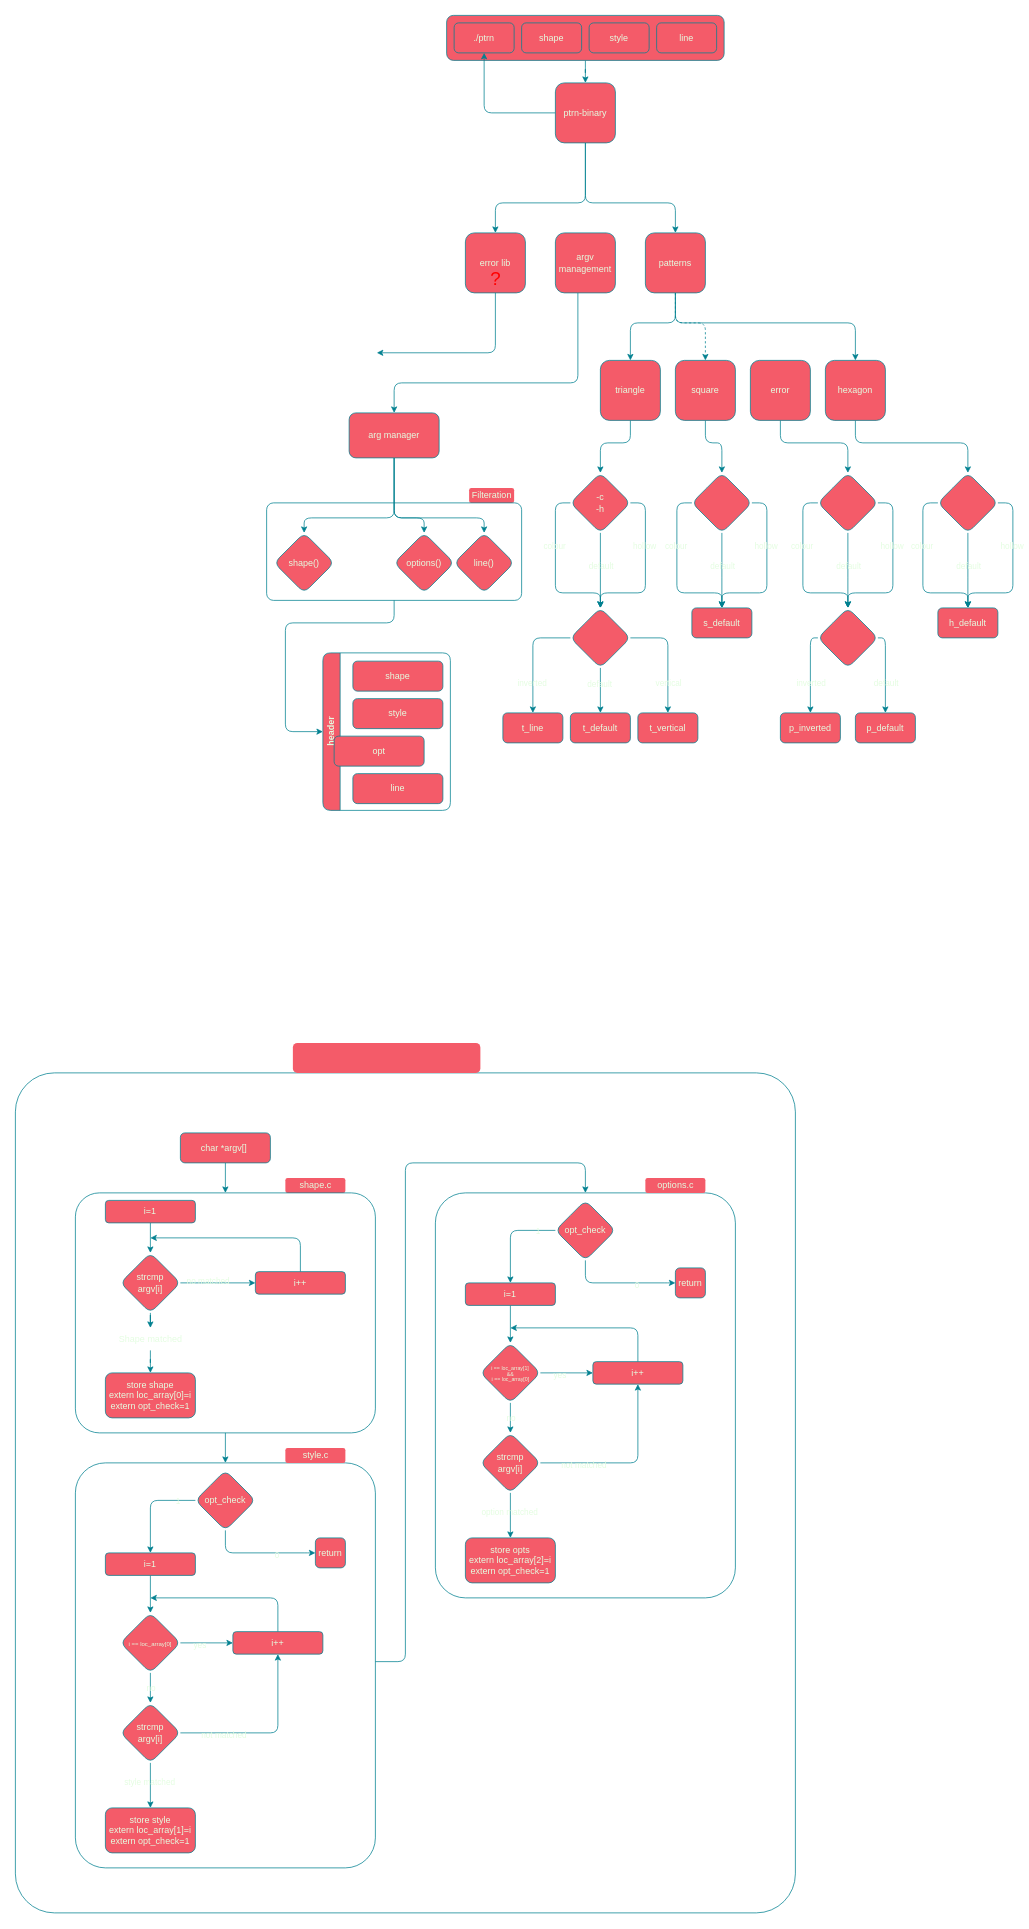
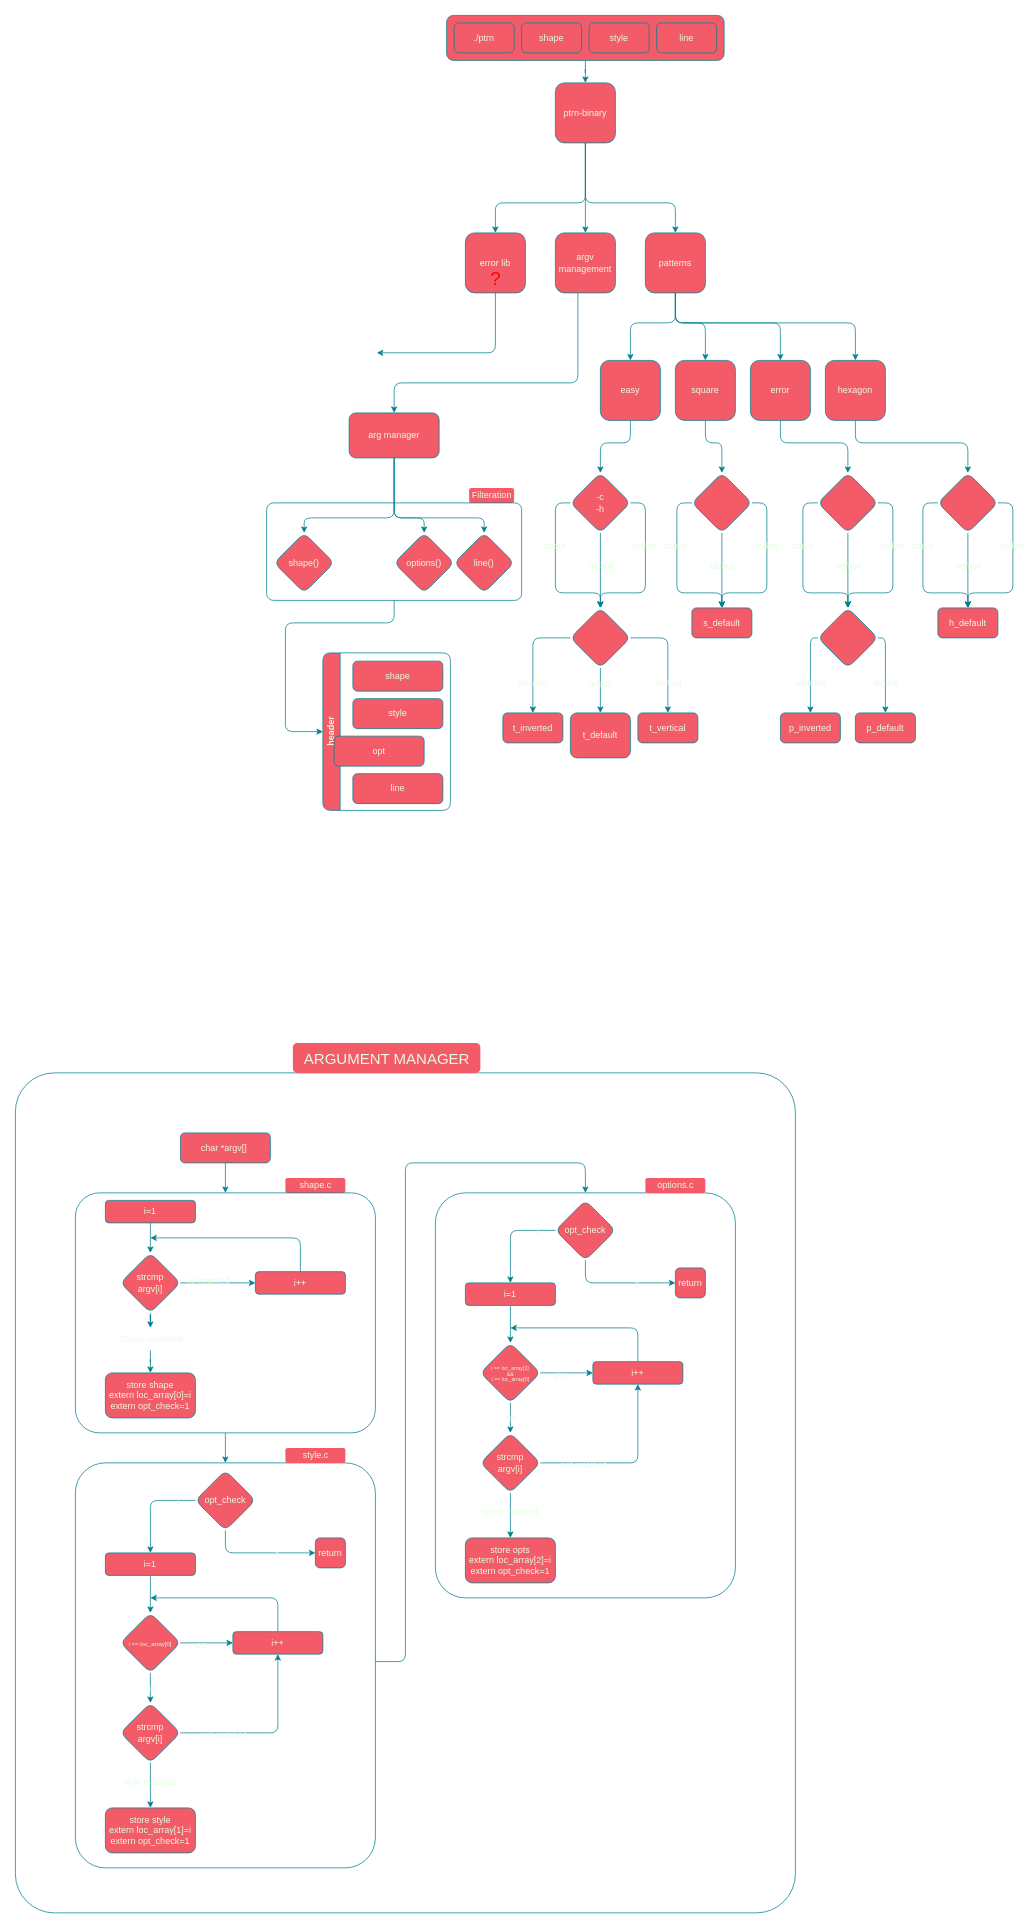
(486, 111) -> (585, 215)
(705, 339) -> (705, 339)
none -> (780, 339)
(630, 390) -> (630, 390)
(533, 728) -> (533, 728)
(600, 728) -> (600, 735)
none -> (387, 1058)
